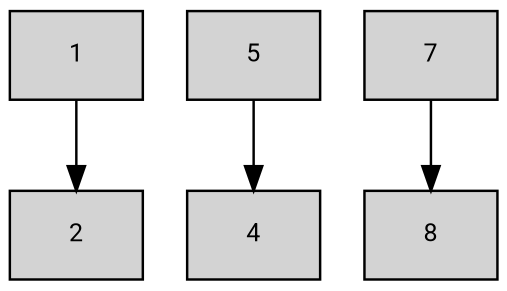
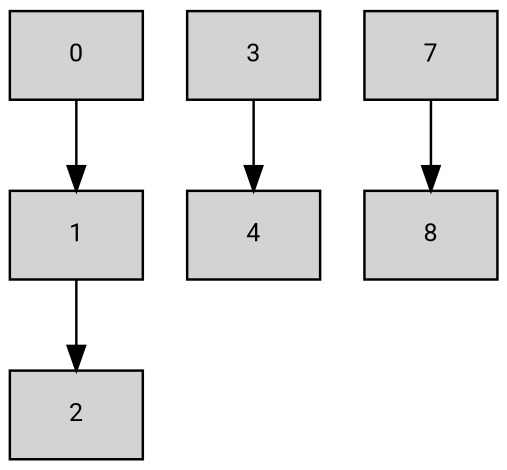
none -> (76, 55)
(254, 55) -> (254, 55)
